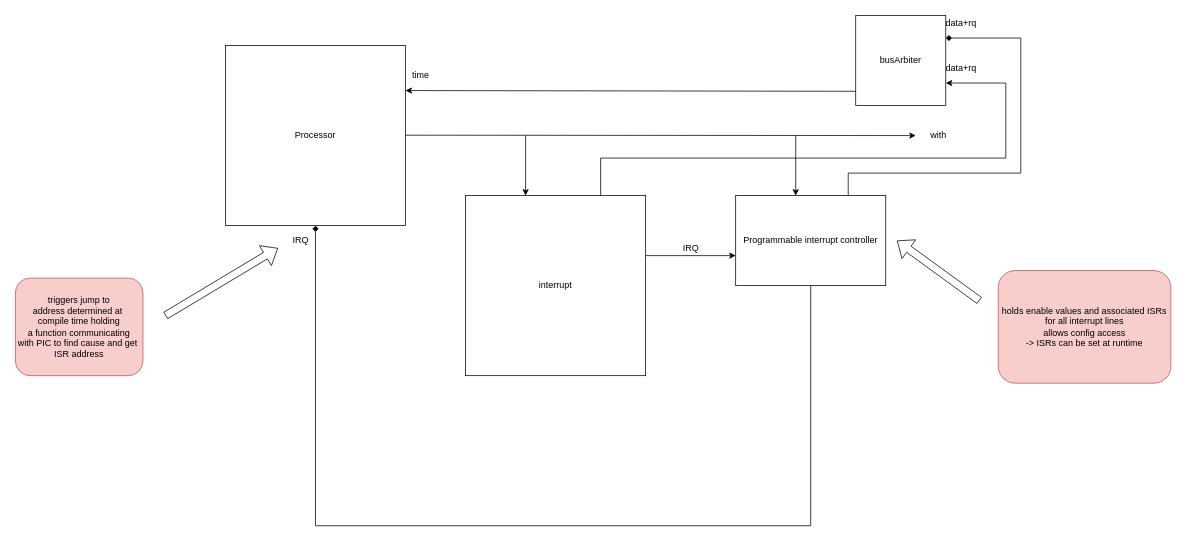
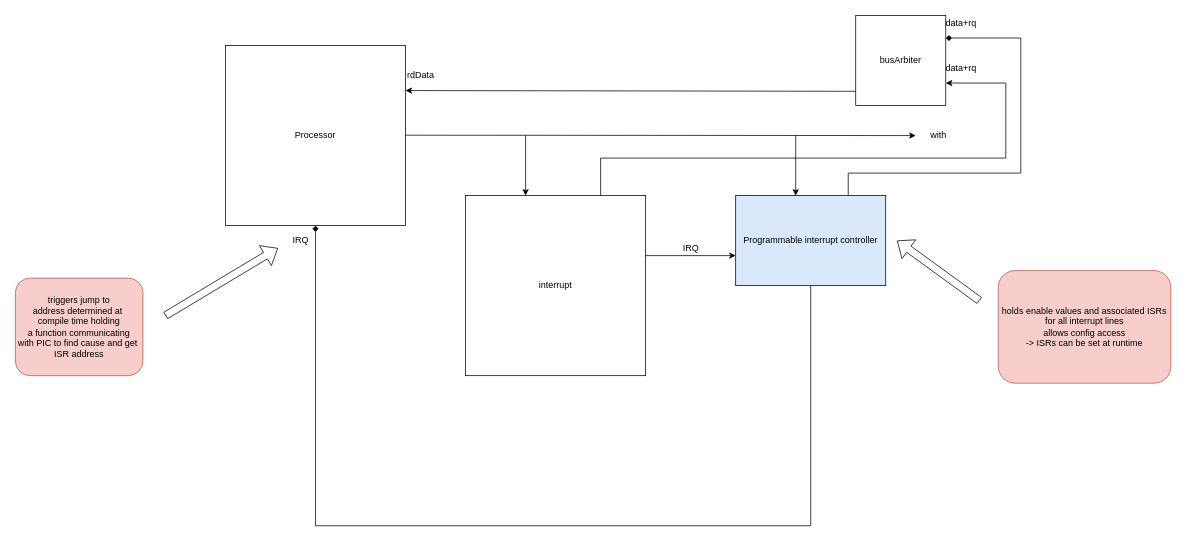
(421, 75) -> (421, 75)
(810, 240) -> (810, 240)
